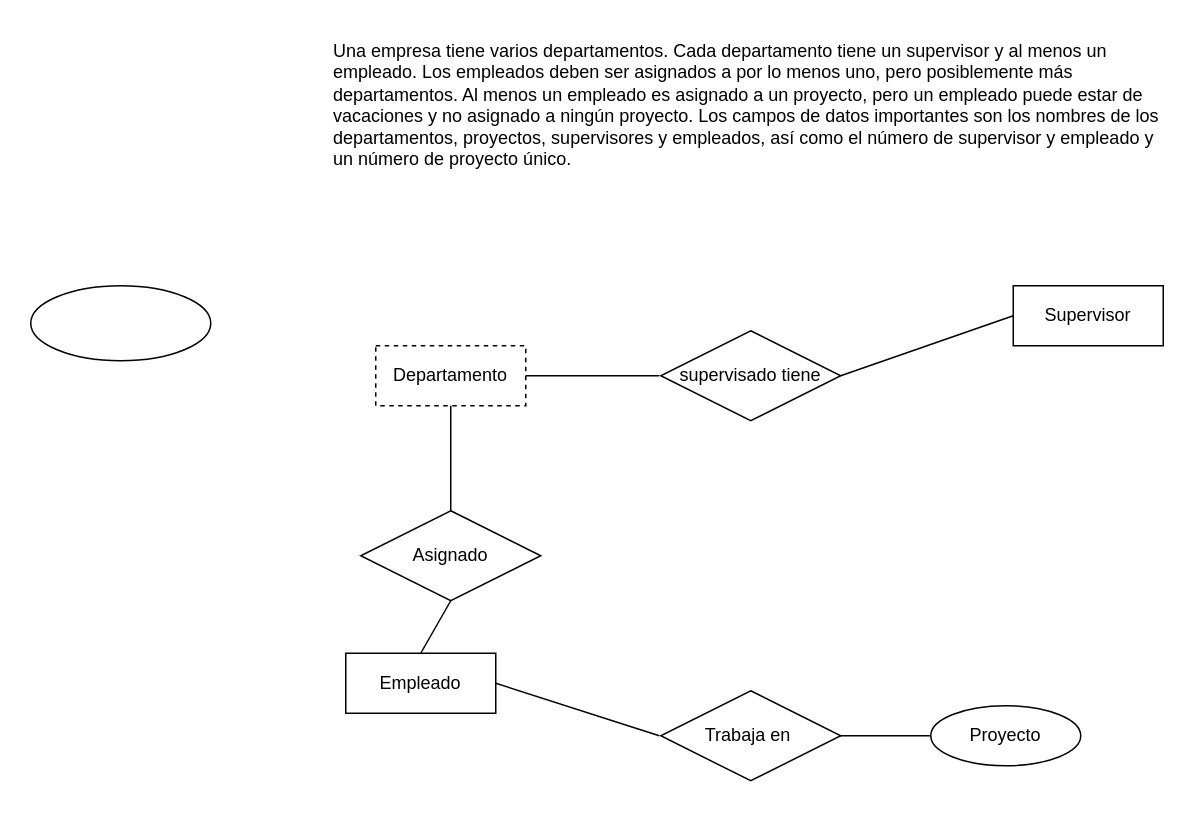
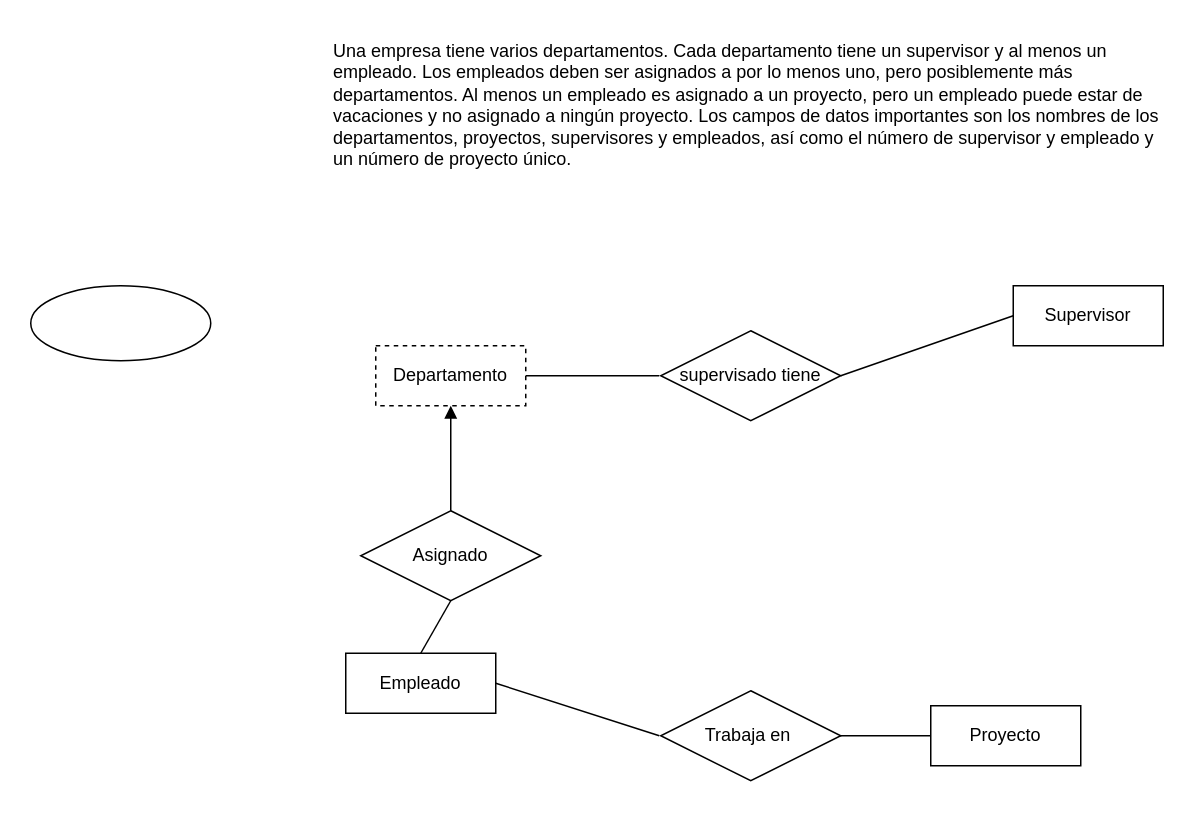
(451, 413) -> (451, 419)
(1006, 736) -> (1006, 736)
